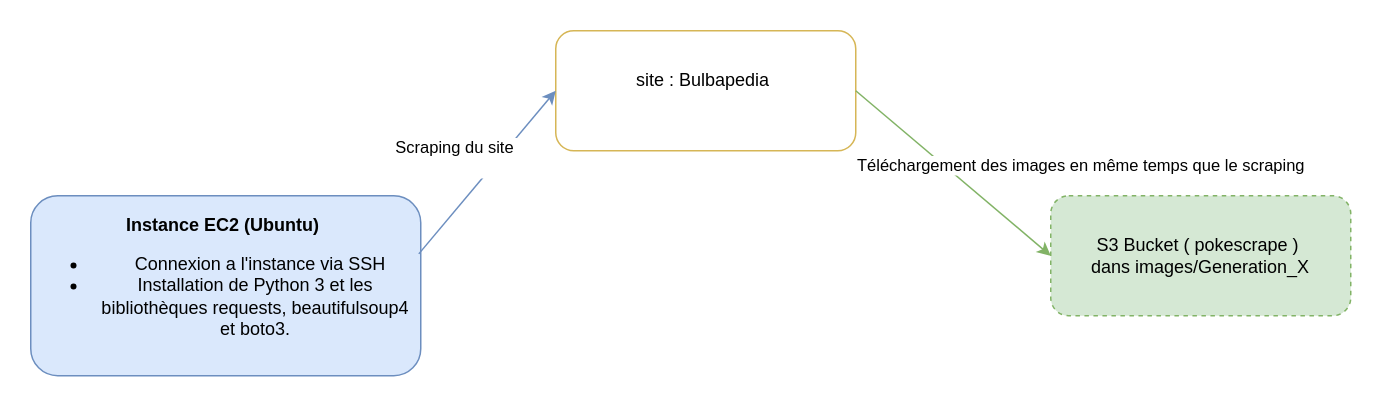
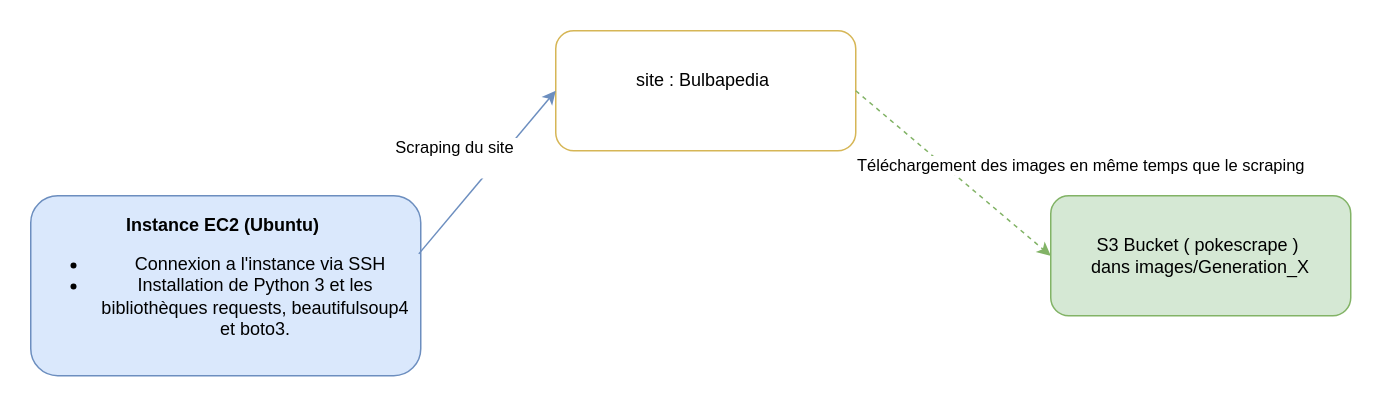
(997, 211) -> (997, 211)
(1201, 256) -> (1201, 256)
